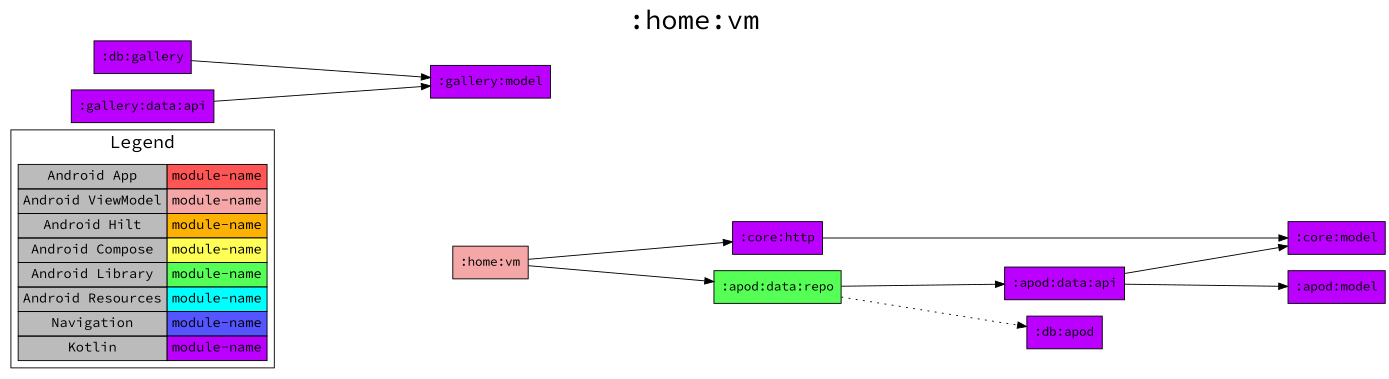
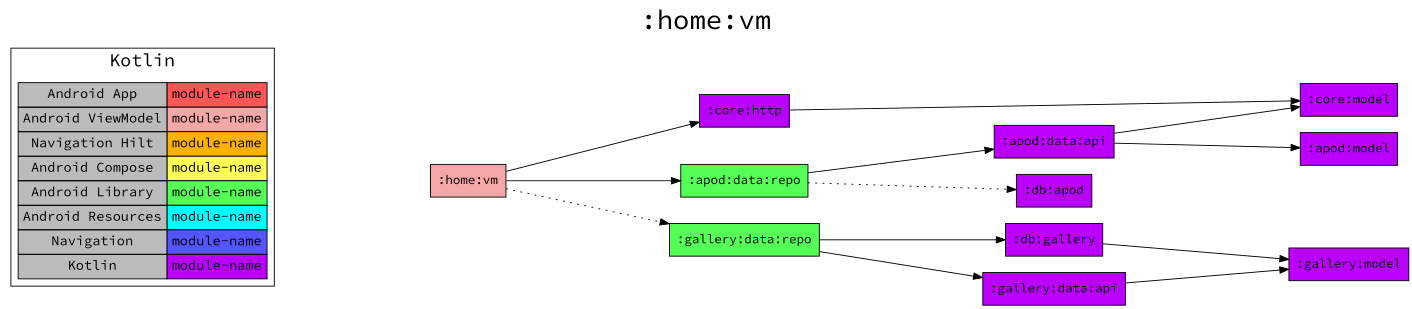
(143, 144) -> (143, 62)
(93, 225) -> (93, 143)
none -> (744, 240)
